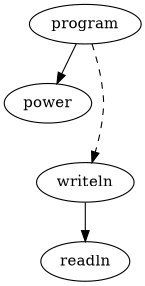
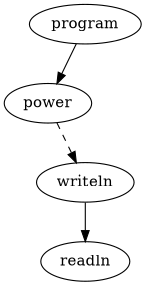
(103, 98) -> (64, 138)
